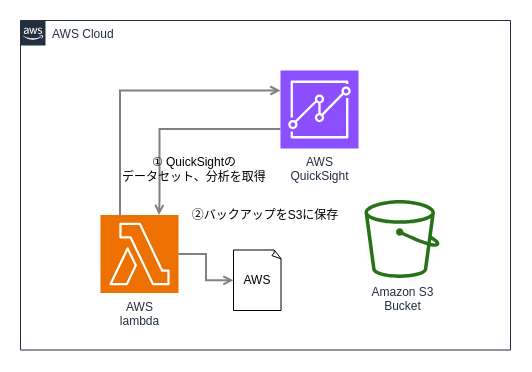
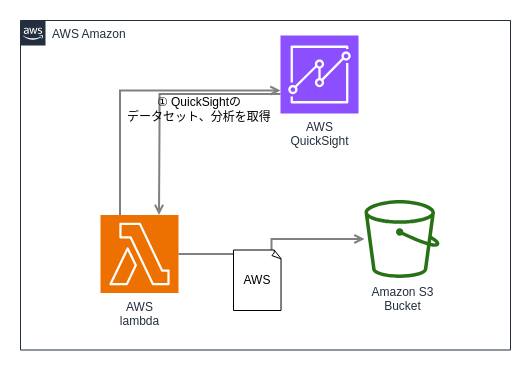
(80, 35) -> (85, 35)
(320, 110) -> (320, 75)
(195, 170) -> (200, 110)
(266, 216) -> none
(206, 277) -> (310, 239)
